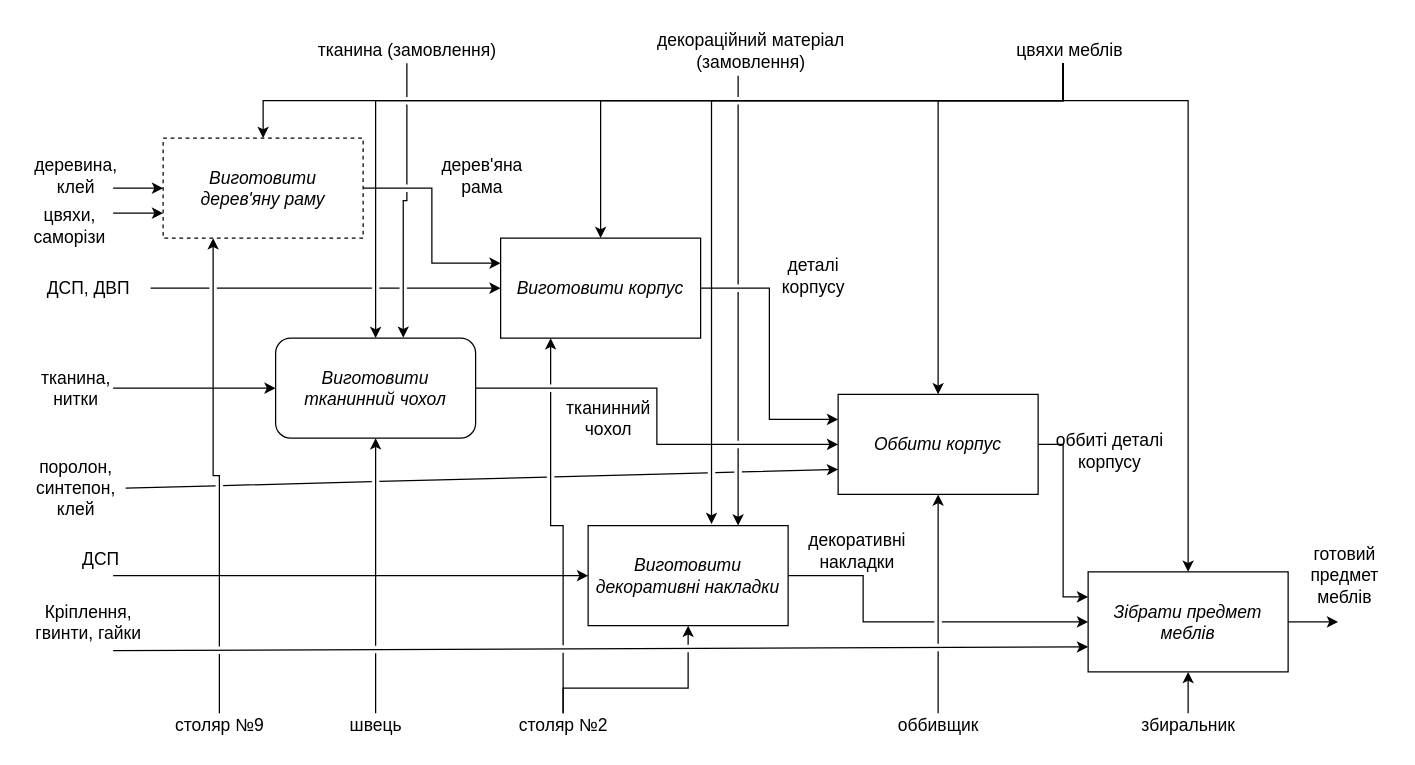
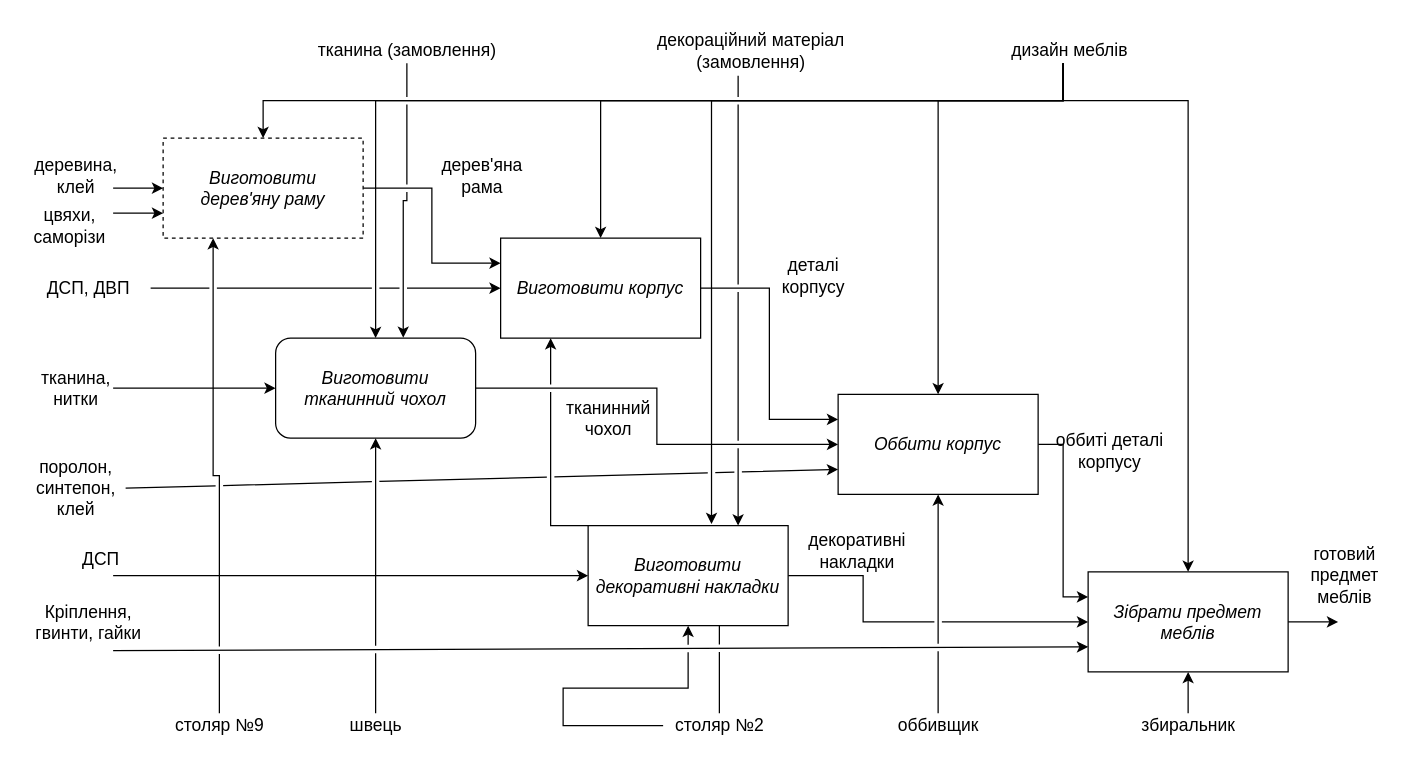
(1070, 51) -> (1070, 51)
(563, 726) -> (719, 726)
